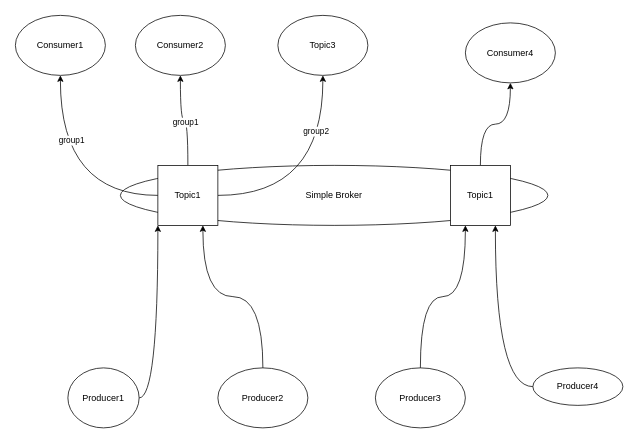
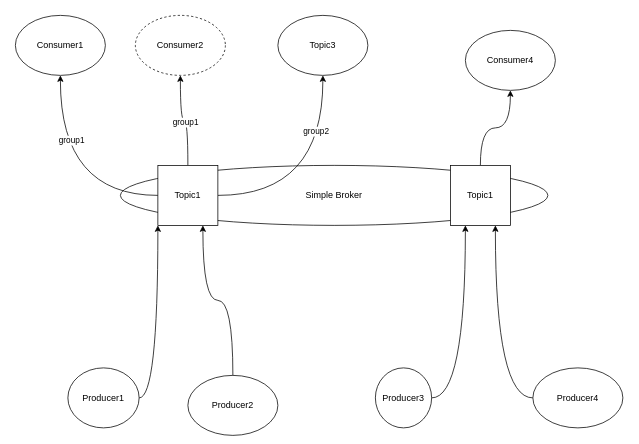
(180, 45) -> (180, 45)
(510, 53) -> (510, 60)
(578, 387) -> (578, 398)
(263, 398) -> (233, 405)
(420, 398) -> (404, 398)
